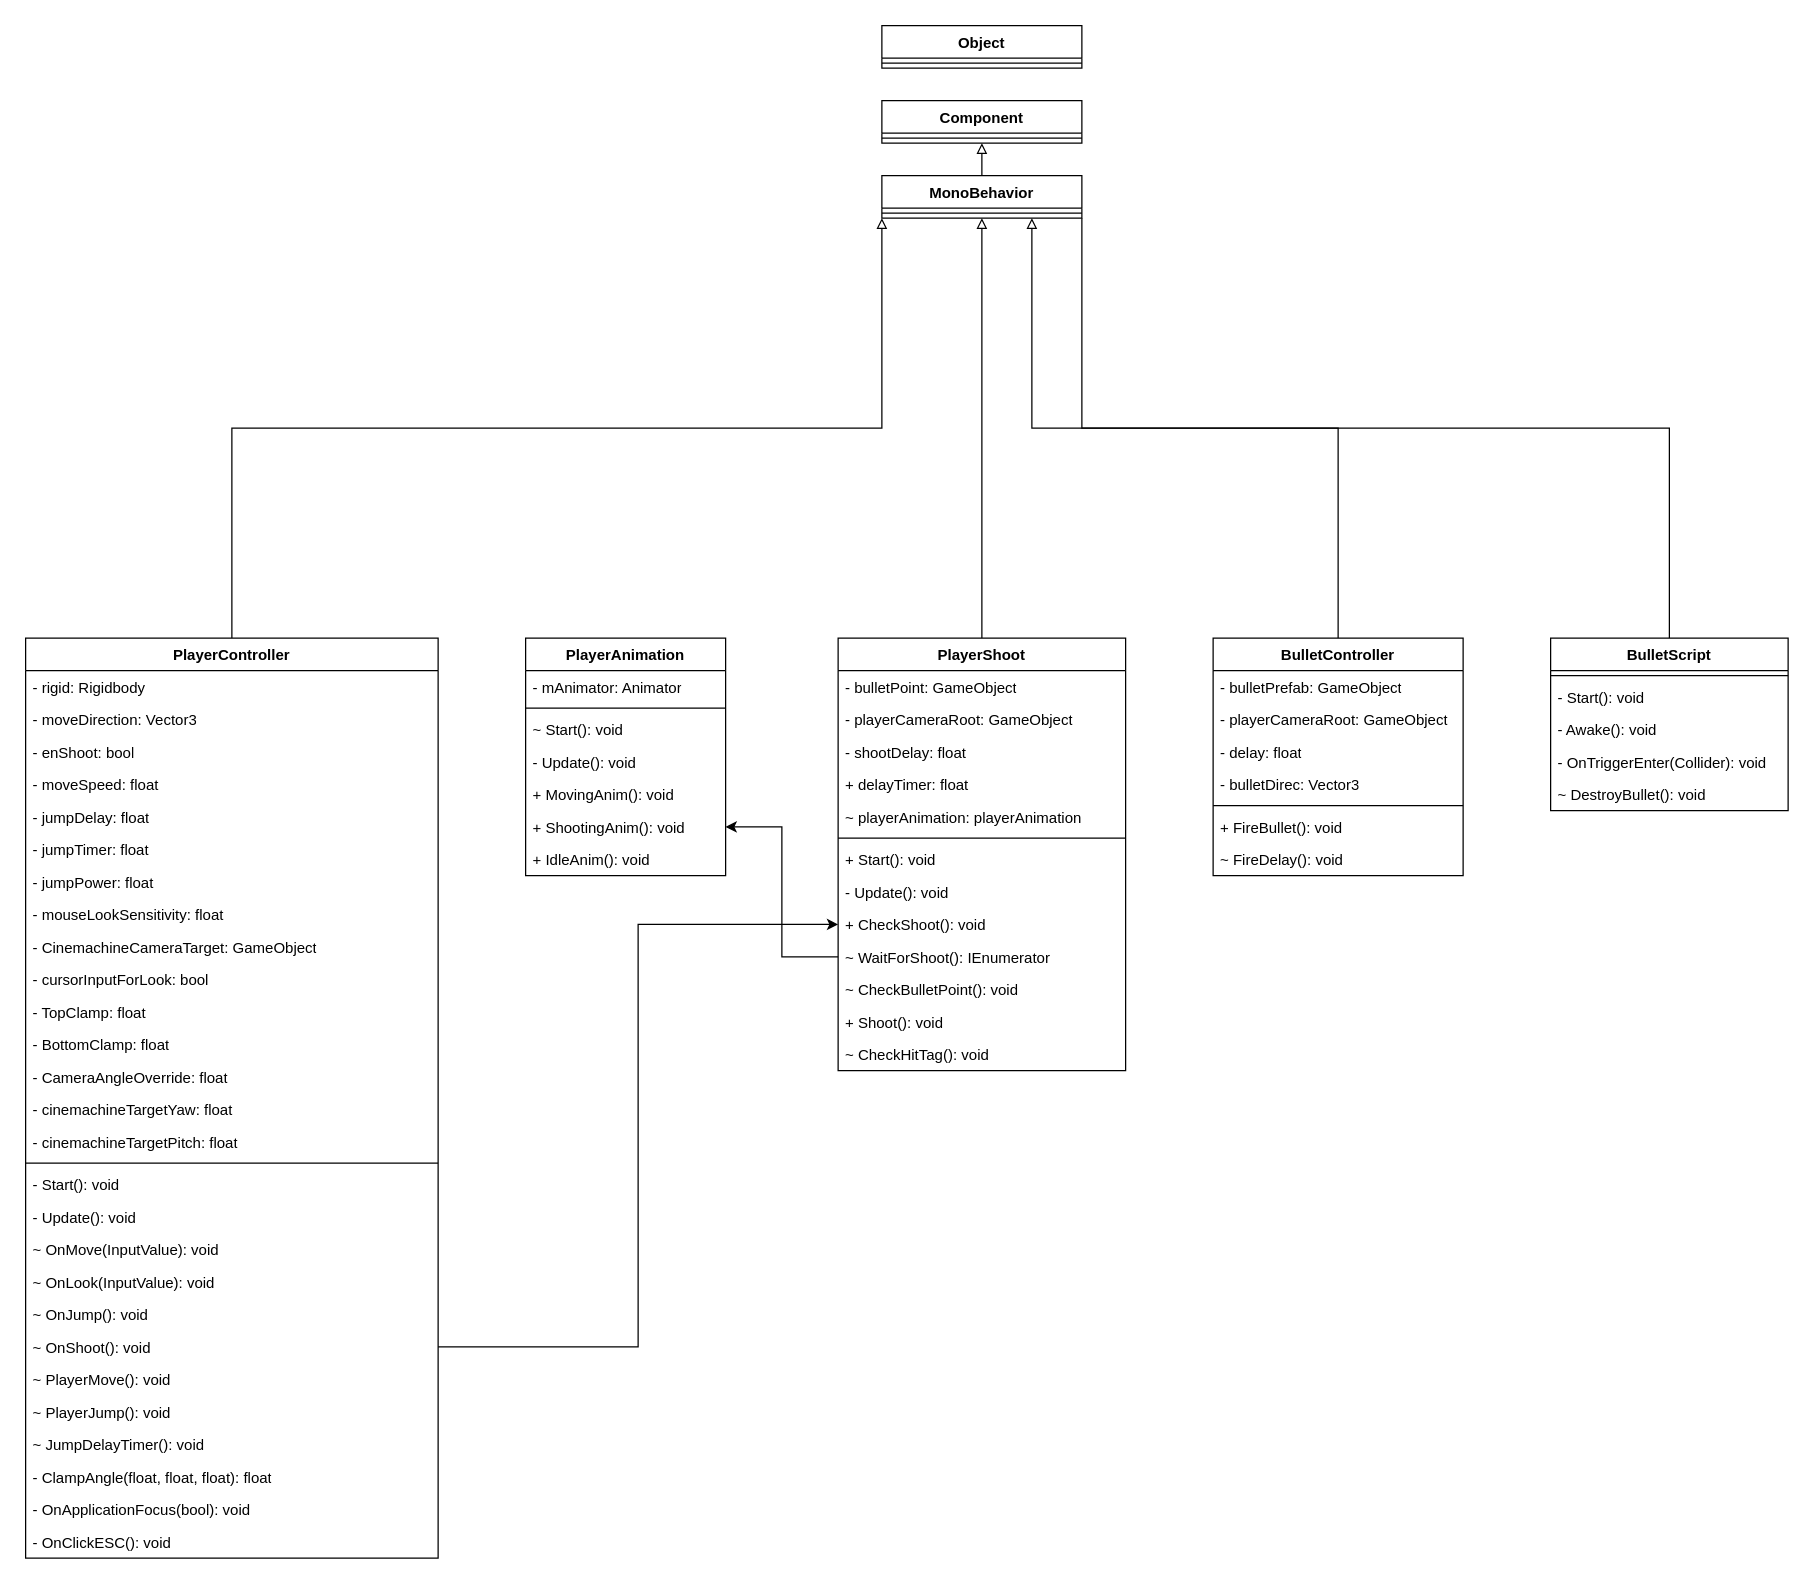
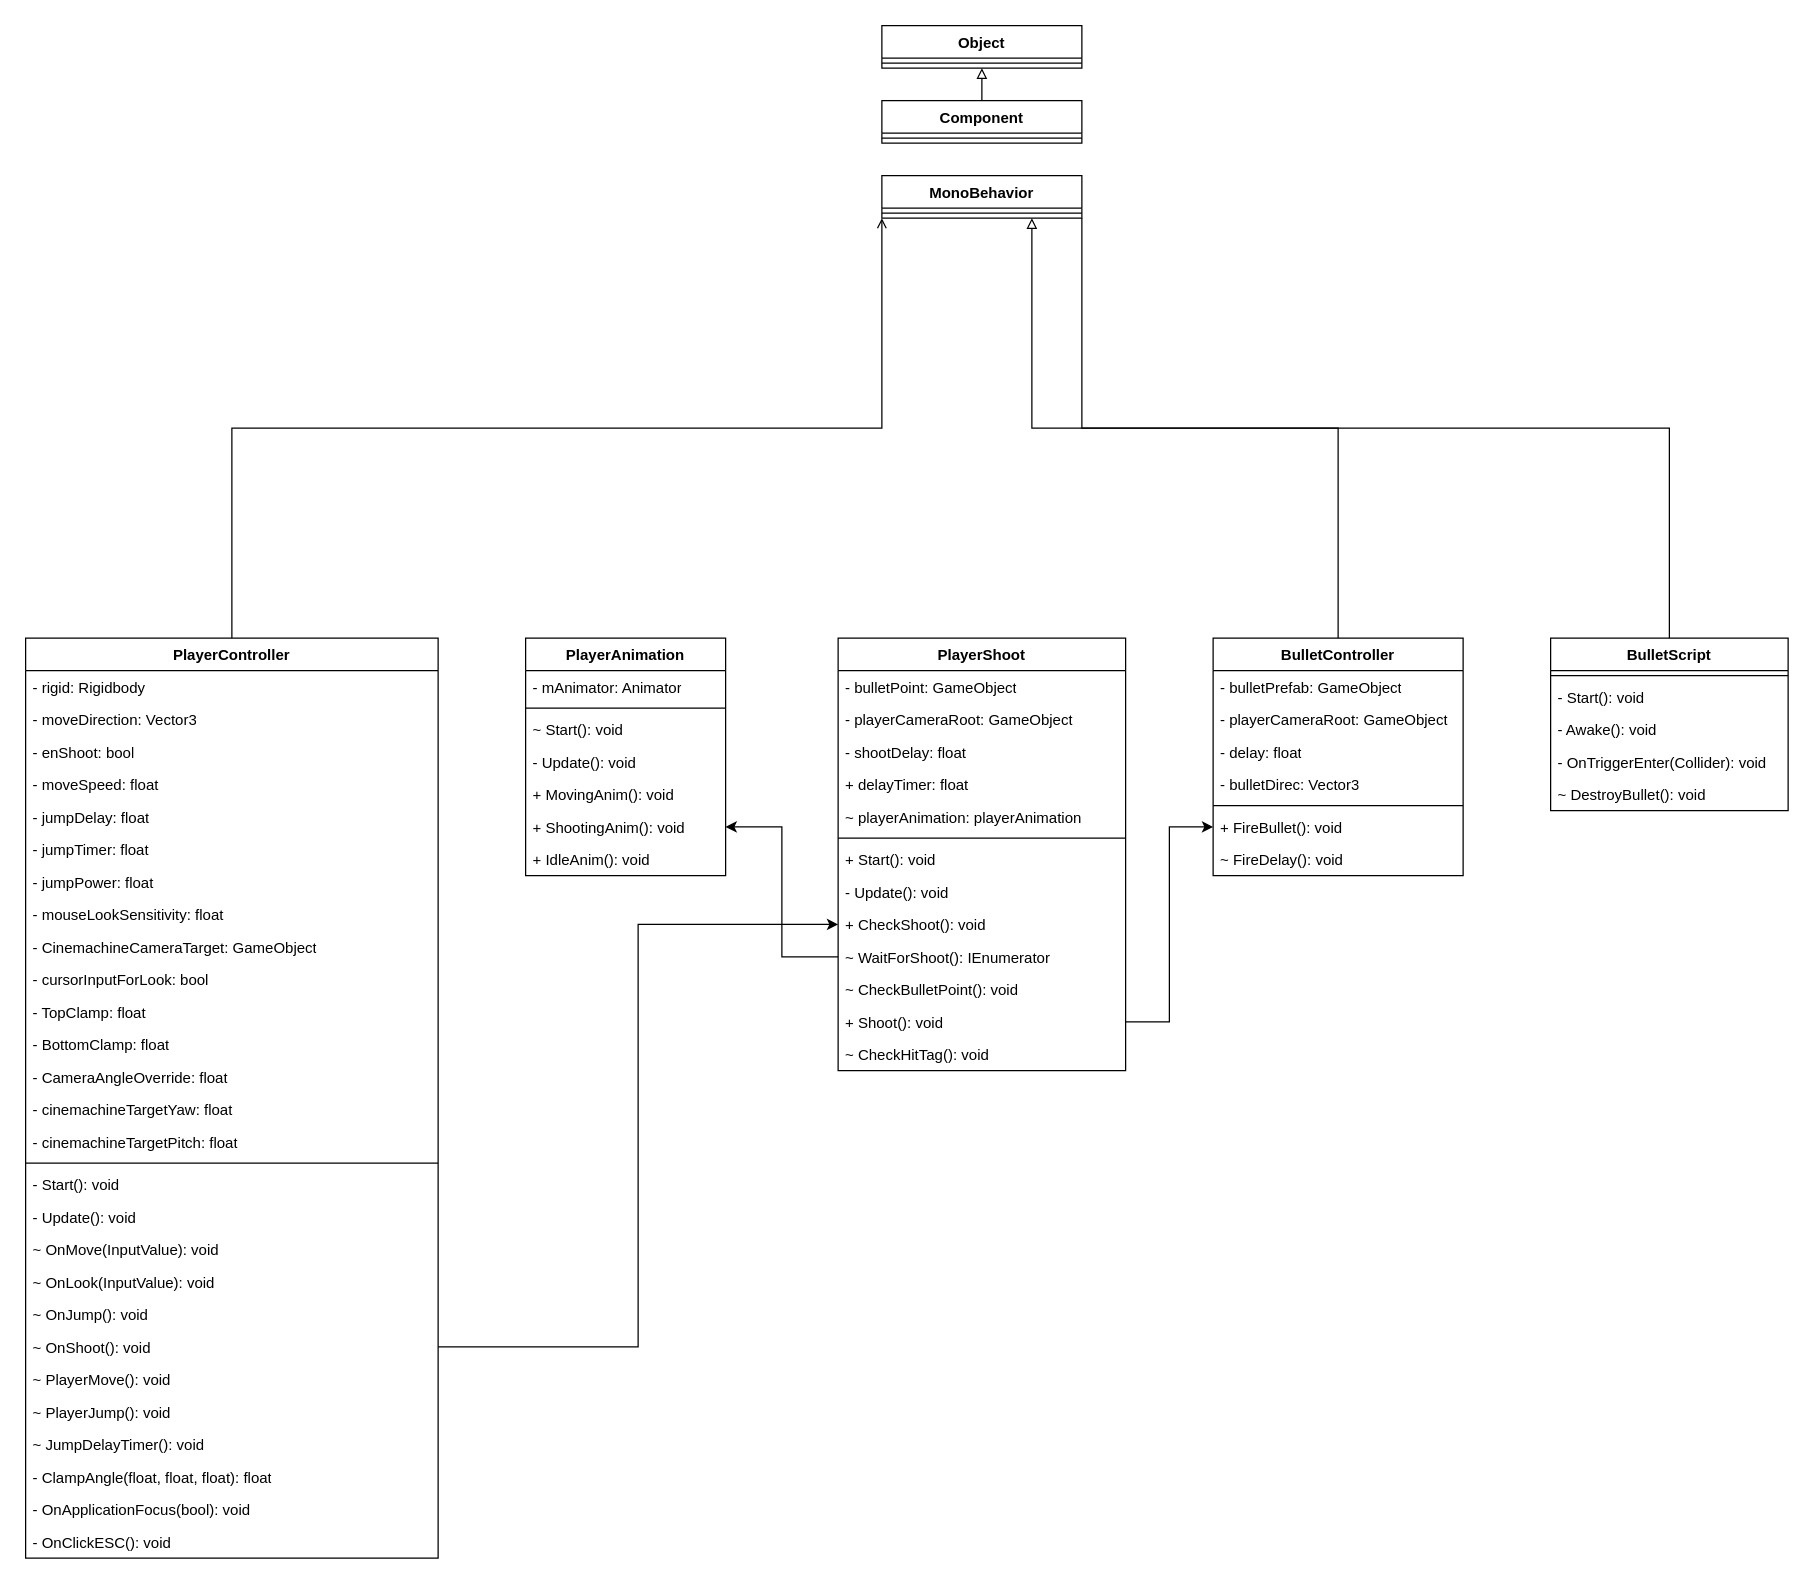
none -> (982, 89)
(982, 164) -> none
(882, 229) -> (882, 226)
(982, 434) -> none
none -> (1169, 928)
